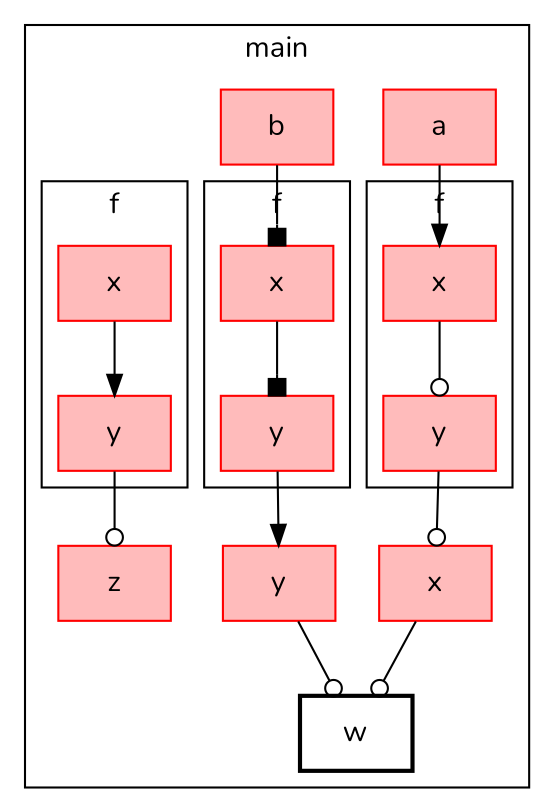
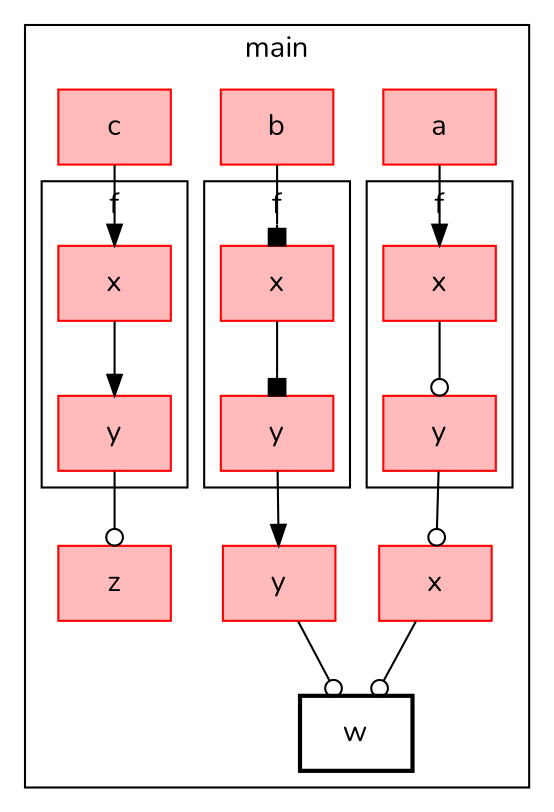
none -> (115, 127)
